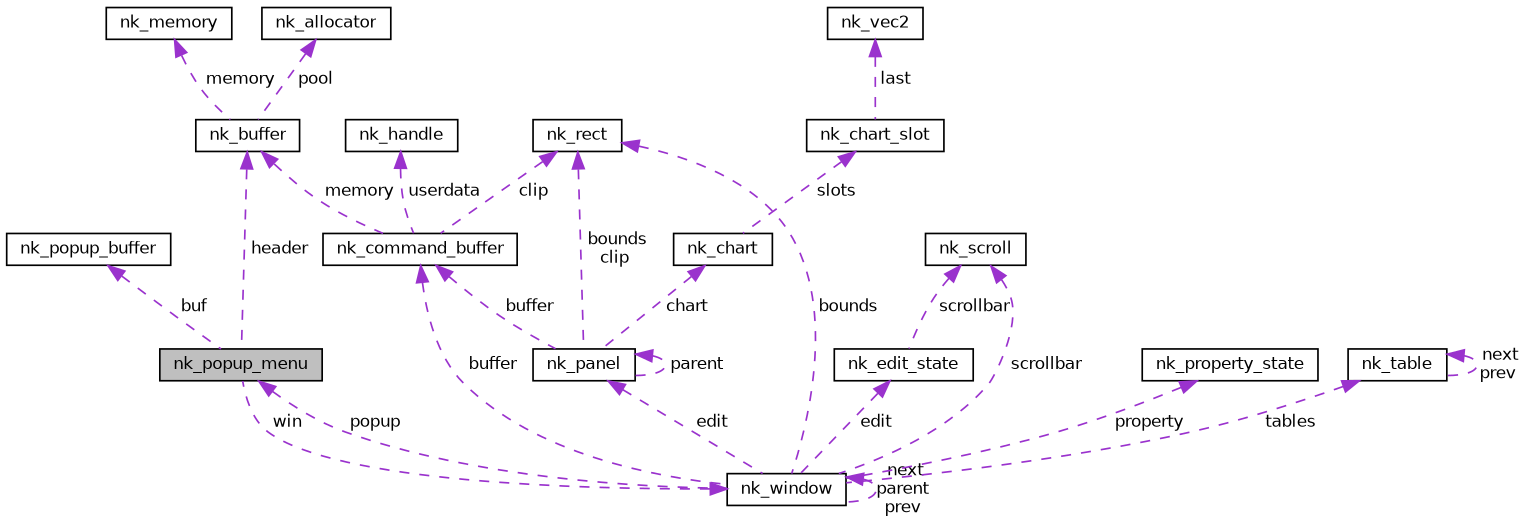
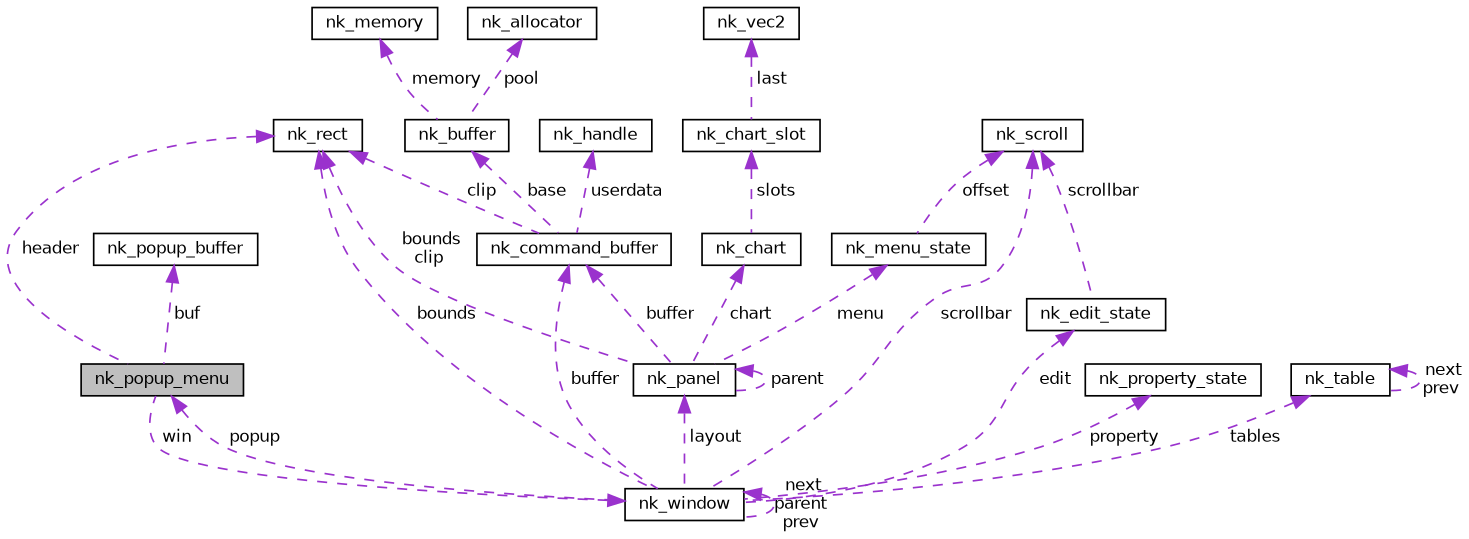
(357, 192) -> (545, 192)
none -> (909, 249)
(244, 259) -> (40, 205)
(710, 423) -> (713, 438)
